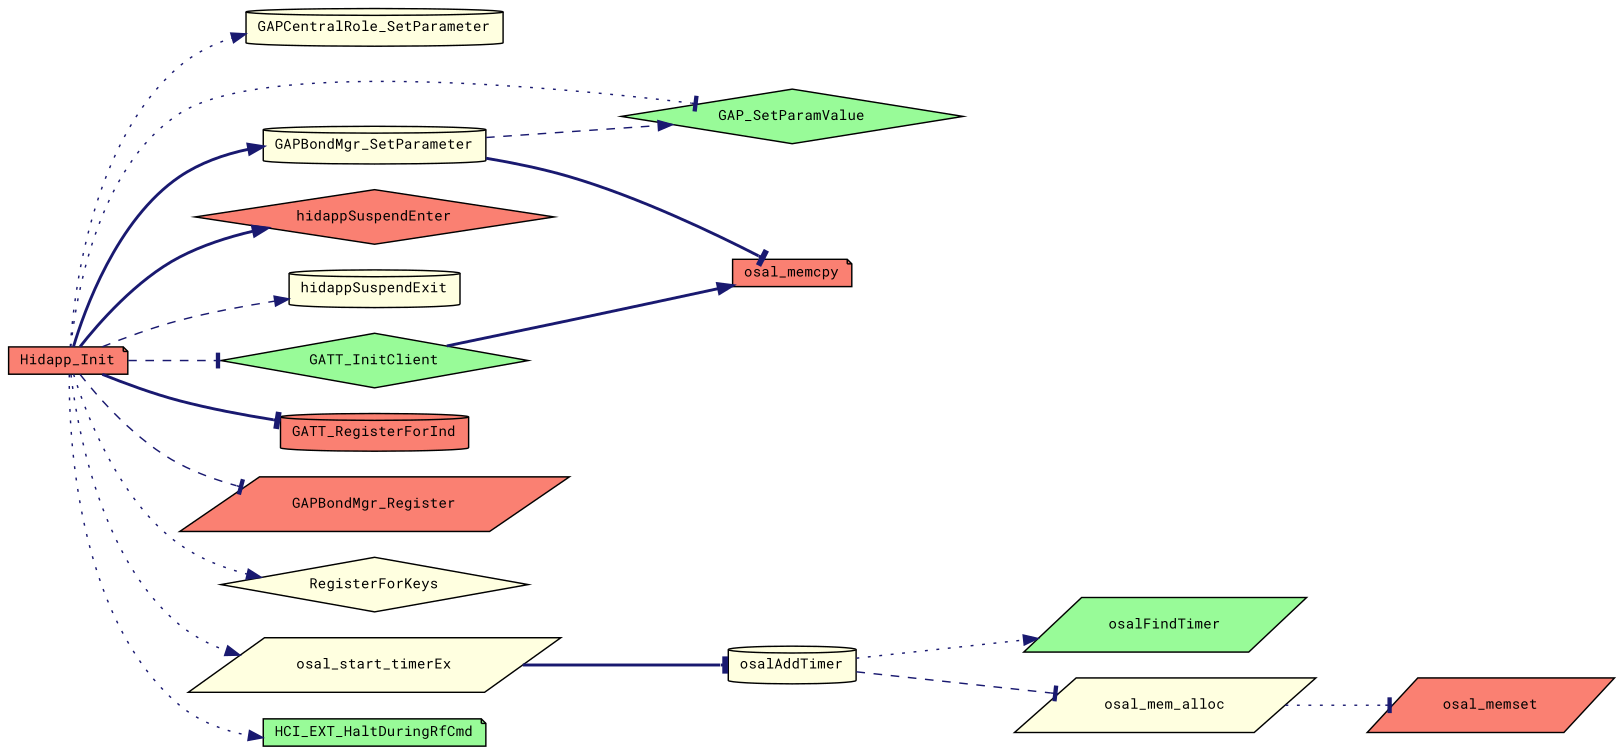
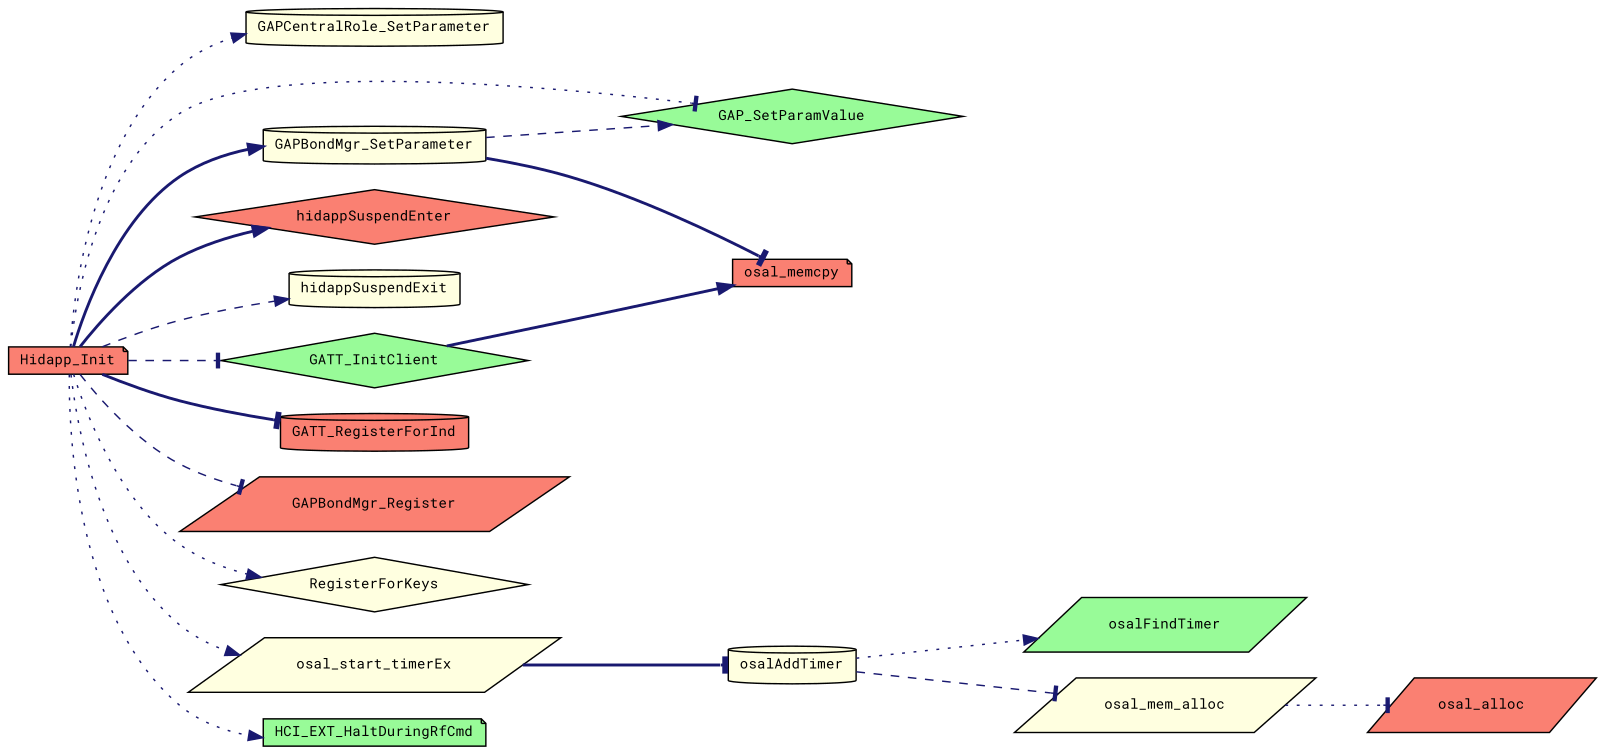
(1491, 705) -> (1482, 705)
